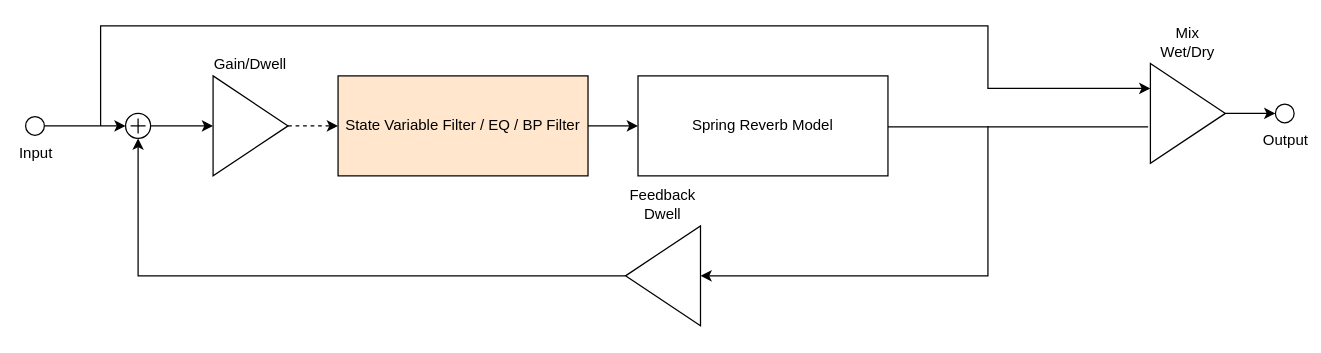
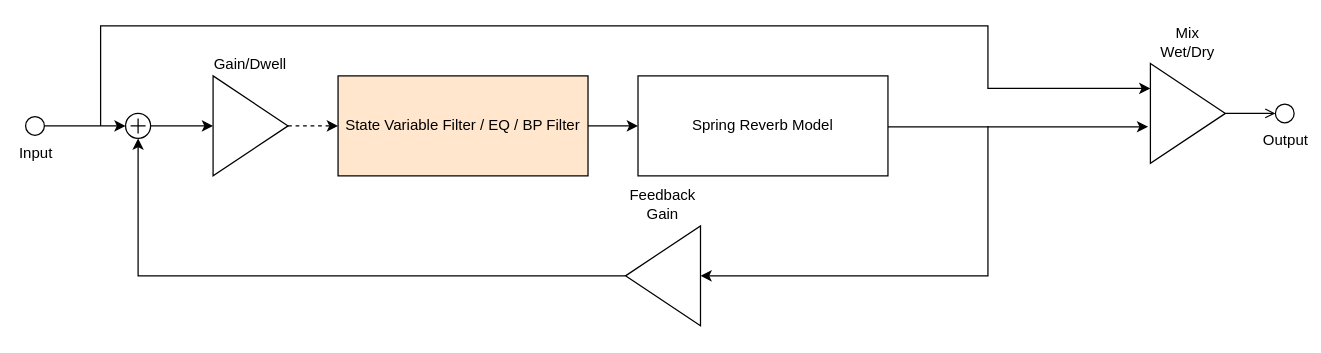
(1266, 113) -> (1268, 113)
(1141, 127) -> (1138, 127)
(663, 204) -> (663, 204)
